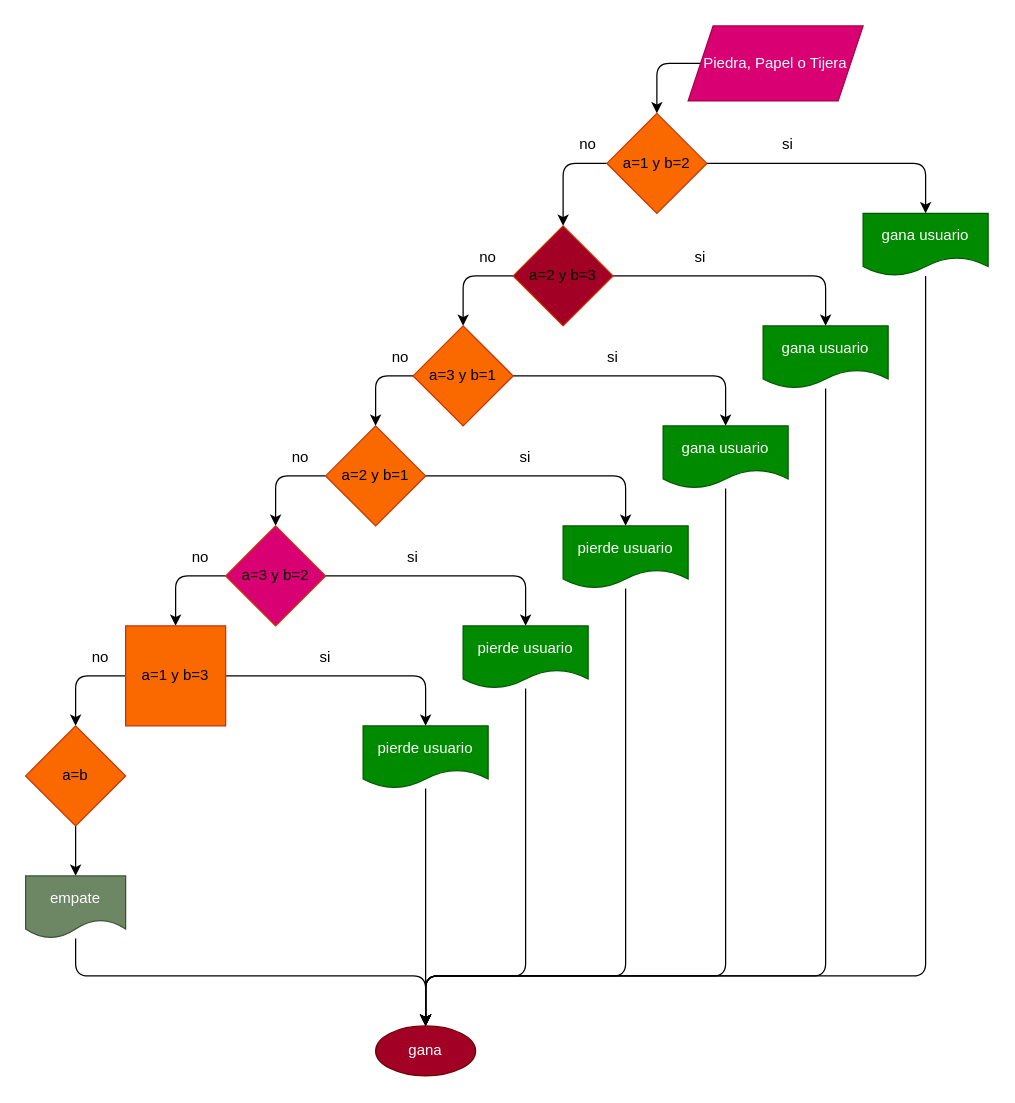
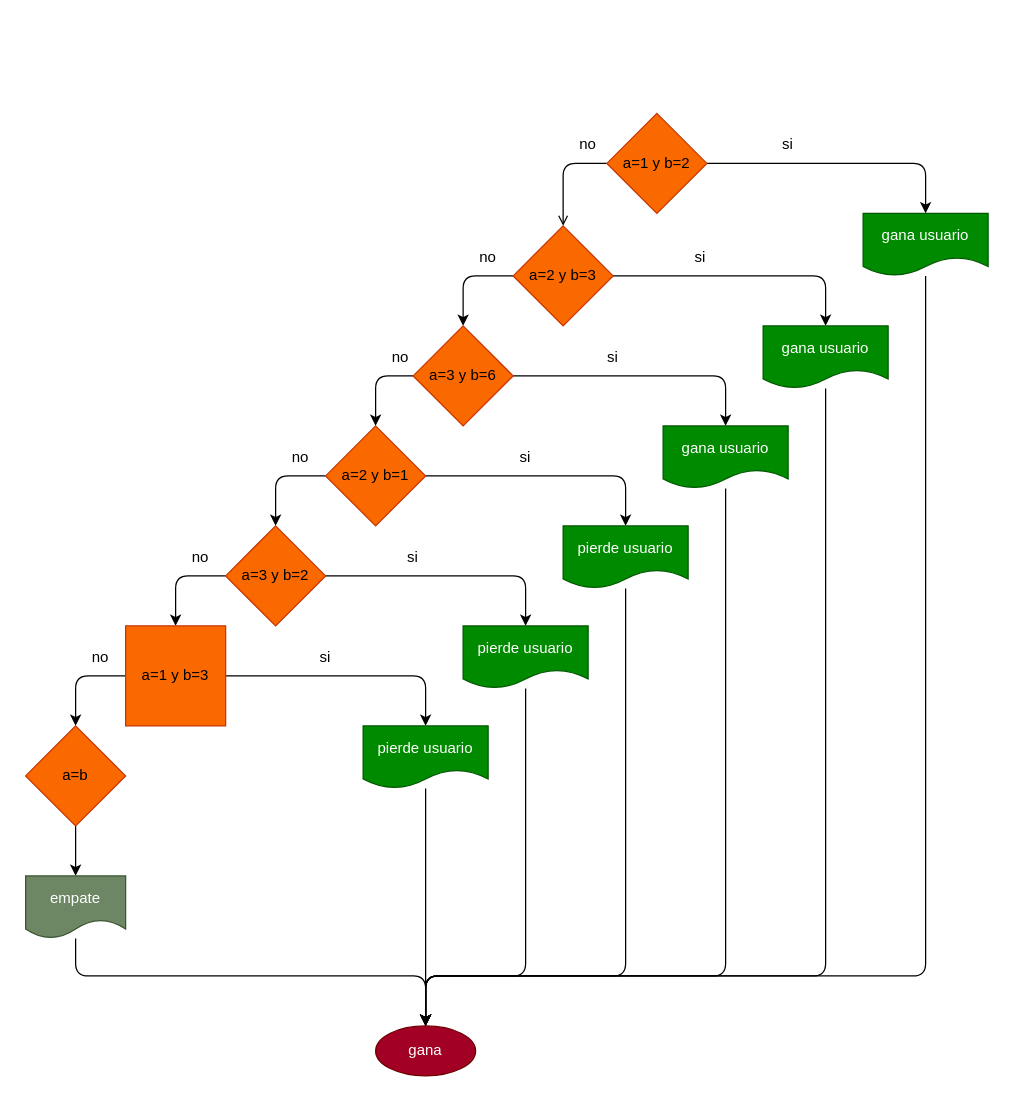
(776, 63) -> none
(661, 65) -> none
(563, 216) -> (563, 217)
(563, 276) -> (563, 276)
(463, 376) -> (463, 376)
(276, 576) -> (276, 576)
